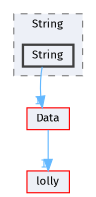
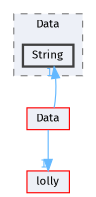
(48, 25) -> (48, 25)
(41, 83) -> (56, 93)
